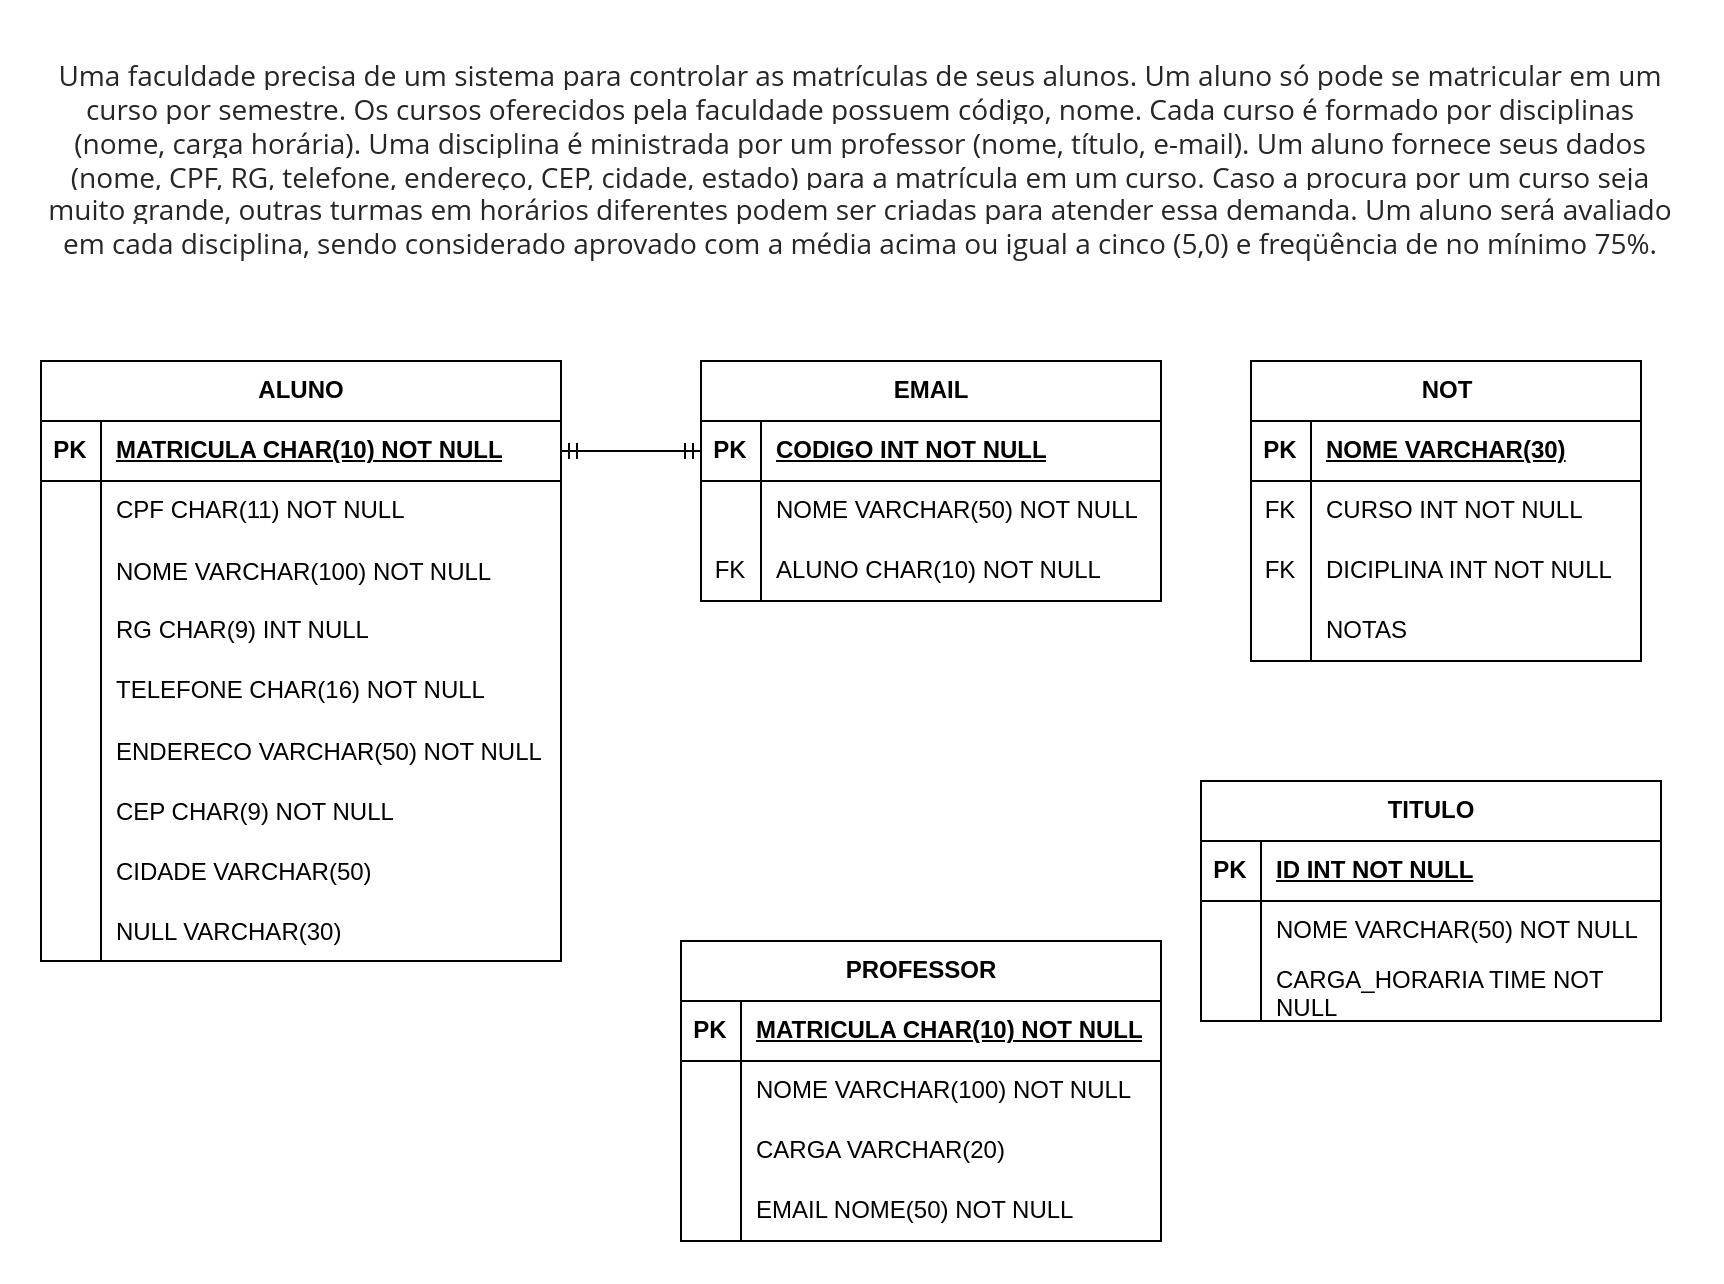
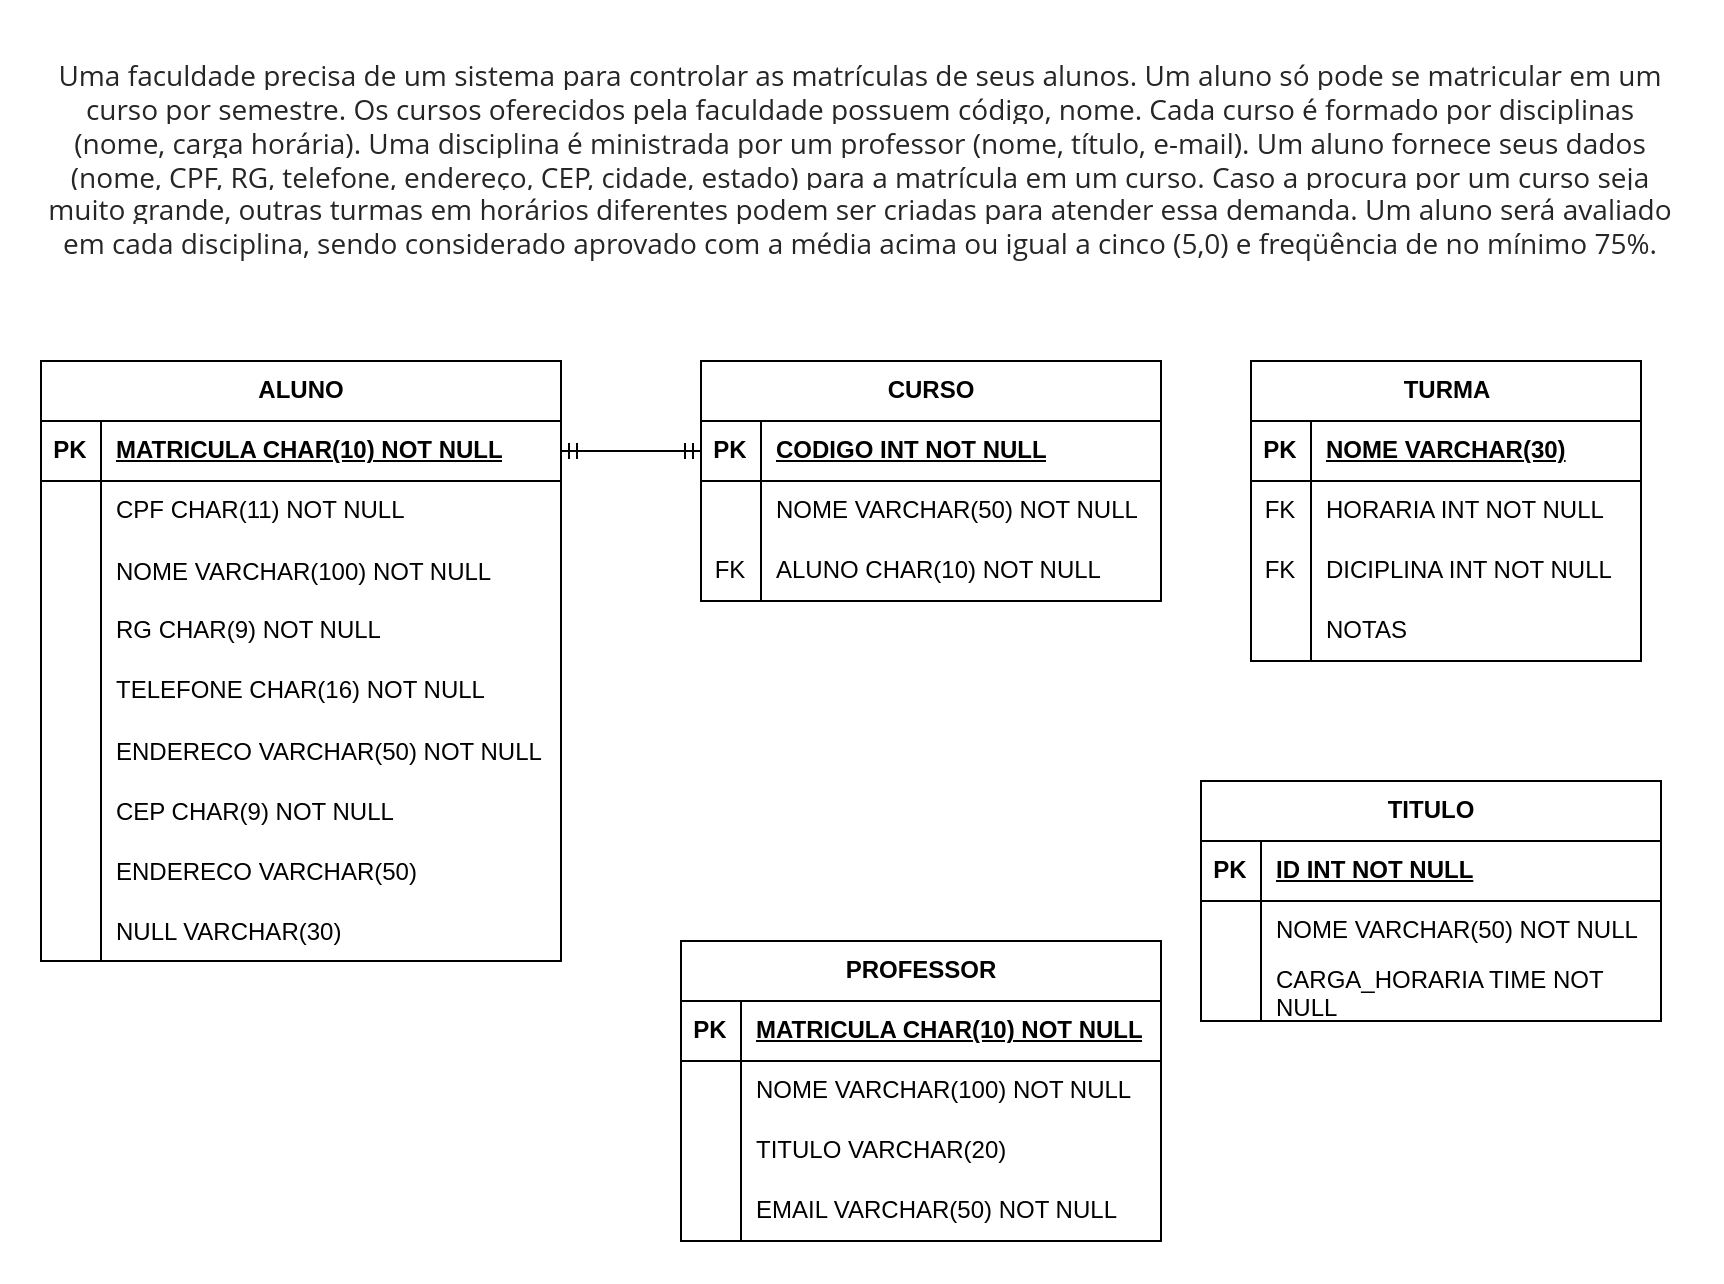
(932, 391) -> (932, 391)
(1448, 391) -> (1448, 391)
(1439, 511) -> (1452, 511)
(235, 631) -> (235, 631)
(234, 872) -> (247, 872)
(868, 1151) -> (875, 1151)
(902, 1211) -> (922, 1211)
